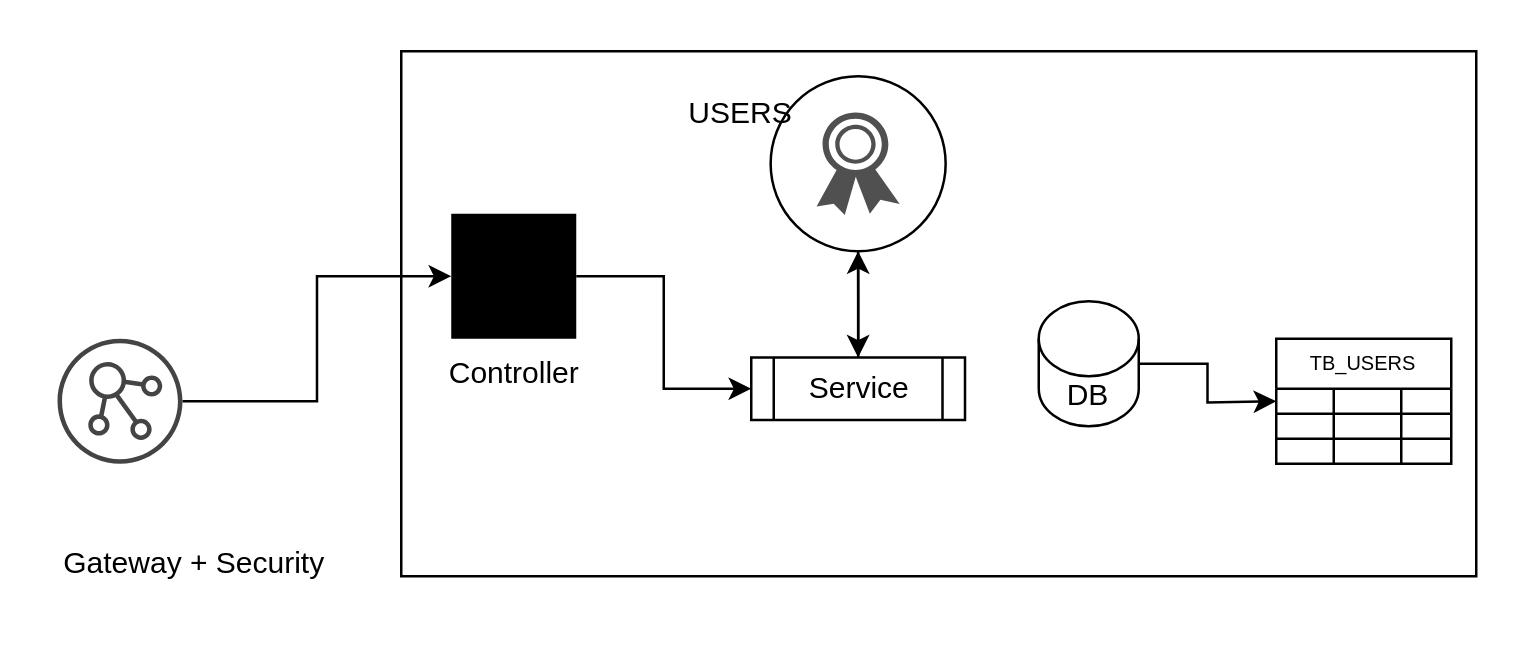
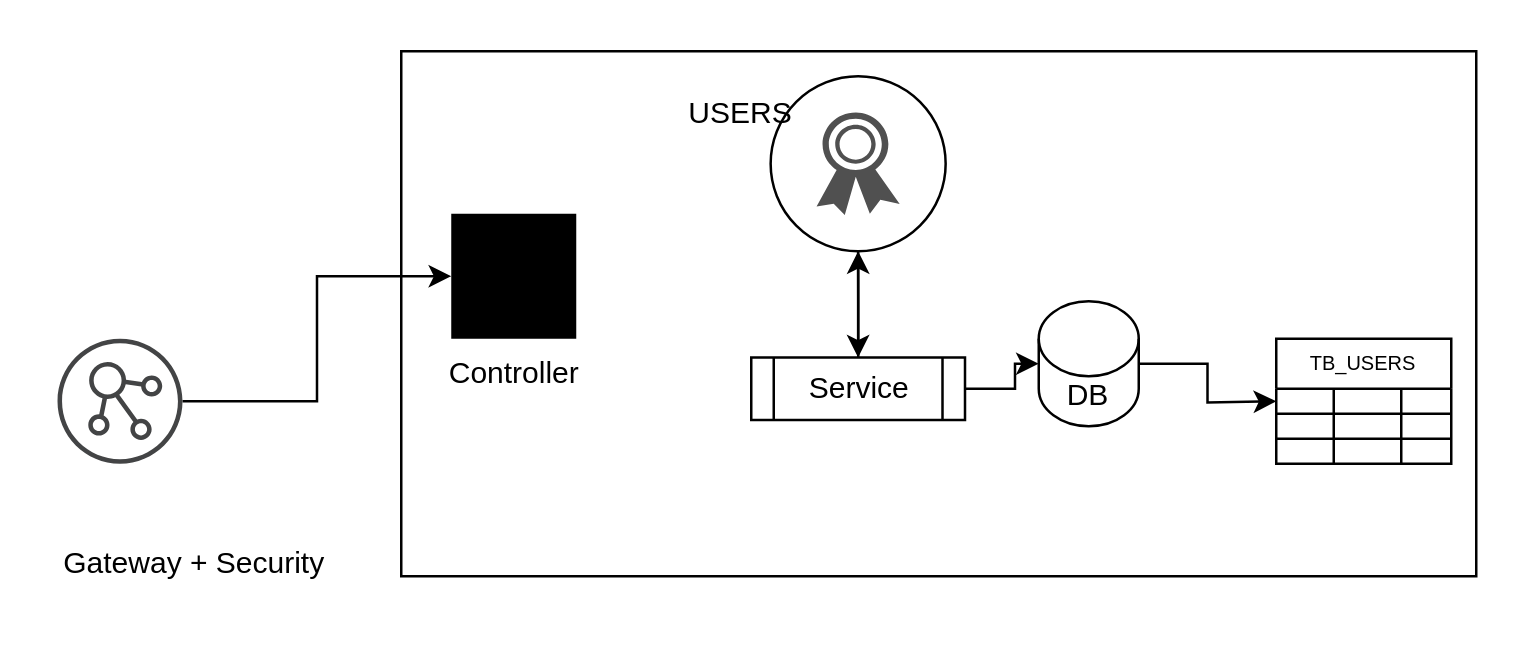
(664, 324) -> none
none -> (1006, 389)
